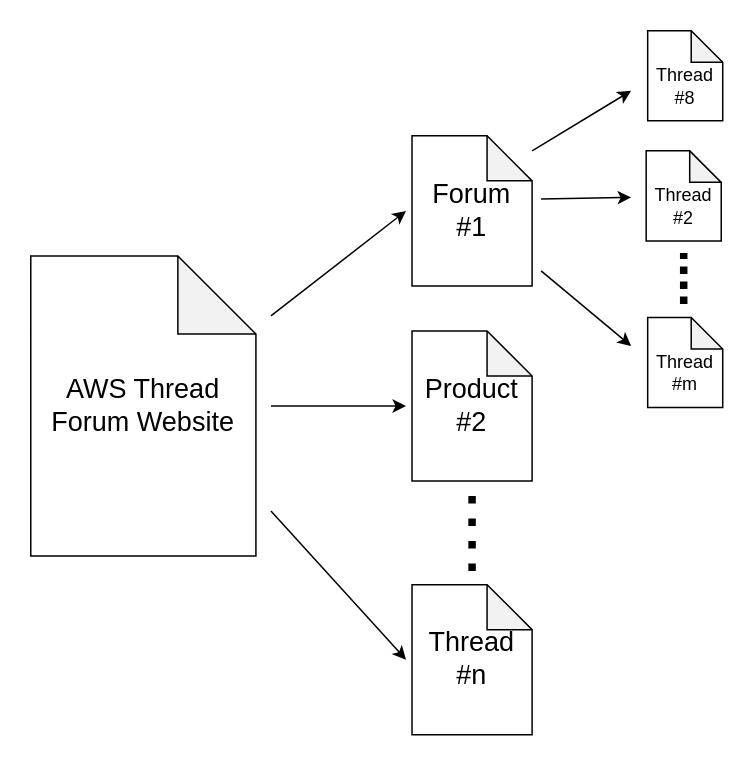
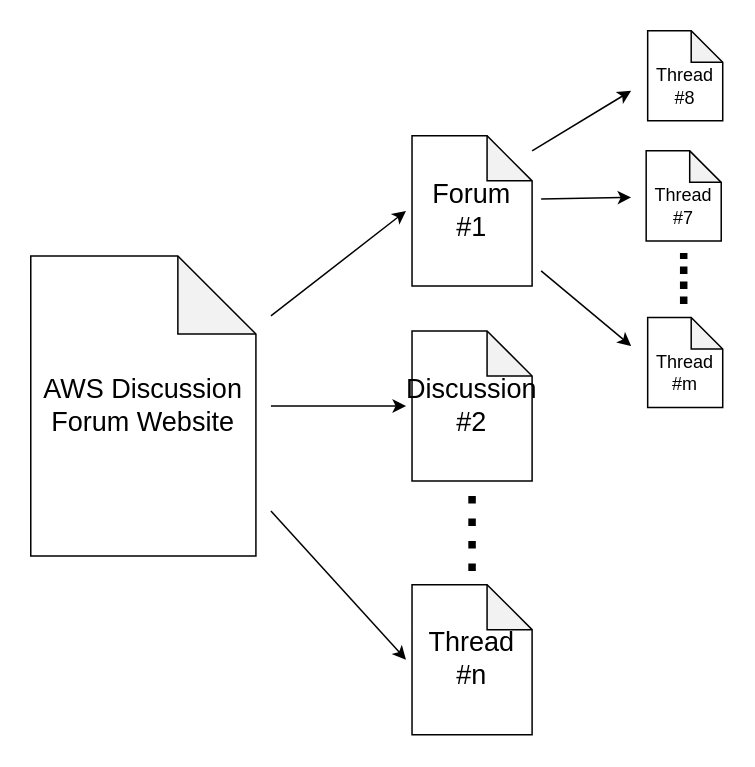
(683, 196) -> (683, 196)
(143, 406) -> (143, 406)
(472, 406) -> (472, 406)
